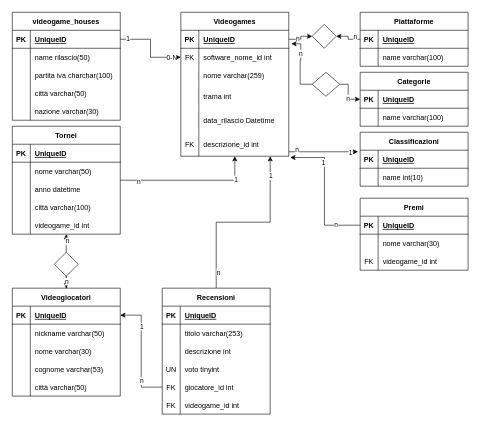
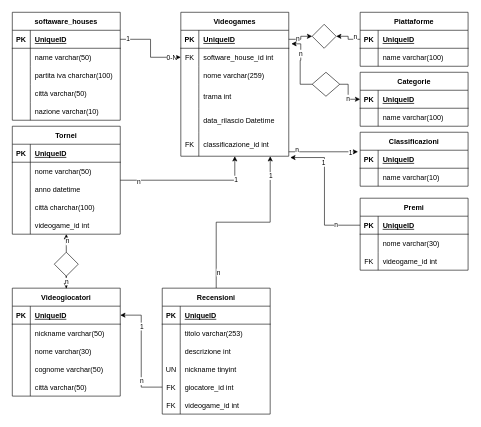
(66, 22) -> (66, 22)
(65, 58) -> (66, 58)
(241, 58) -> (243, 58)
(71, 112) -> (71, 112)
(235, 145) -> (241, 145)
(405, 178) -> (414, 178)
(69, 208) -> (71, 208)
(72, 370) -> (72, 370)
(206, 370) -> (213, 370)
